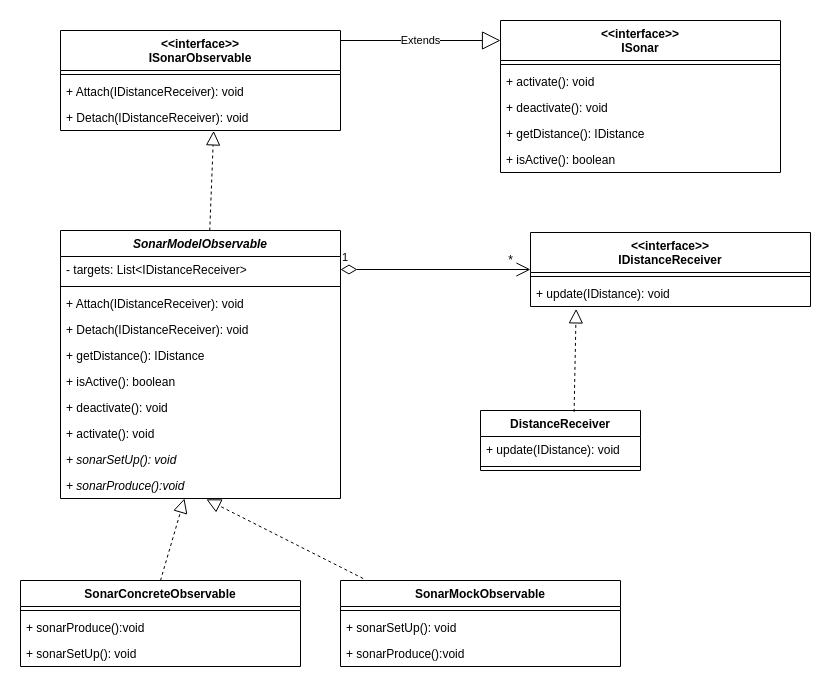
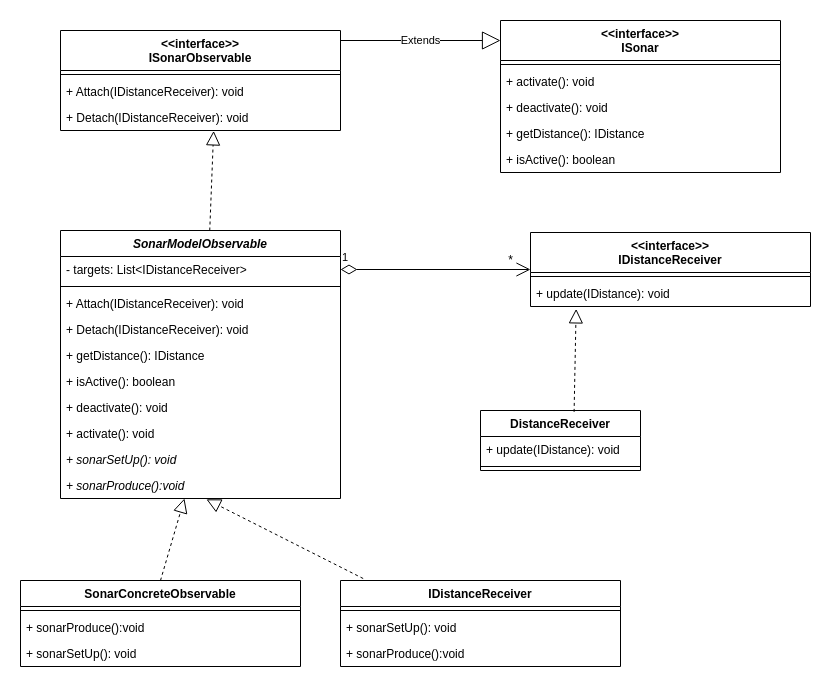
(480, 594) -> (480, 594)
